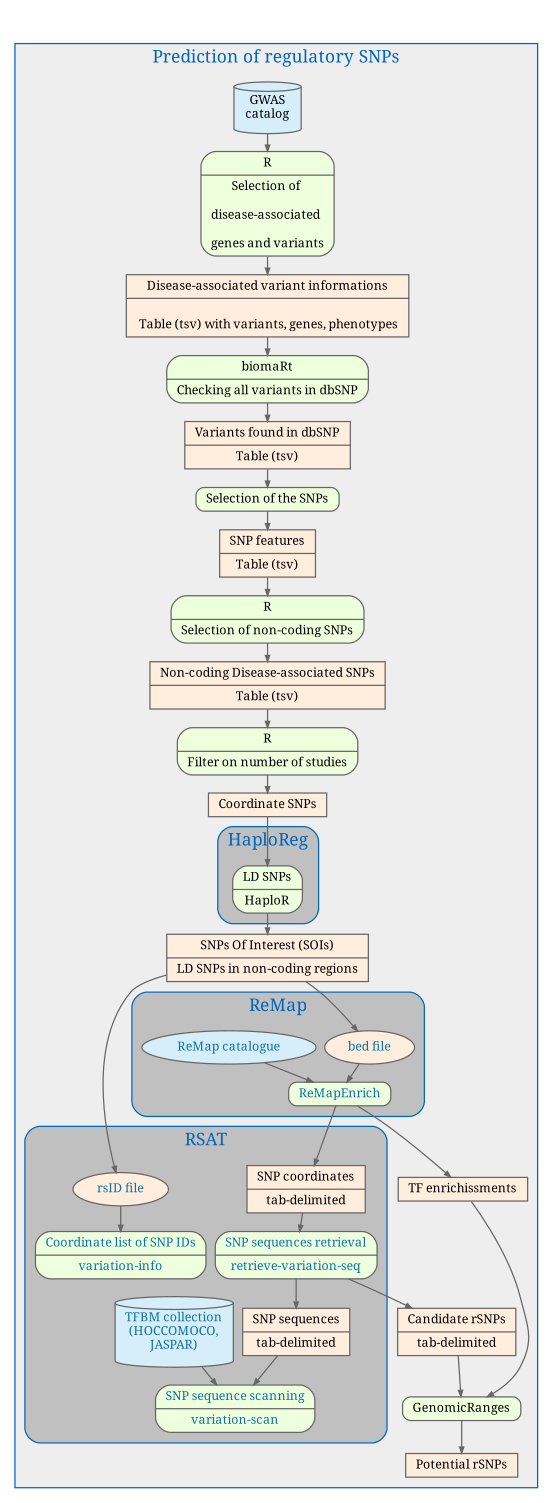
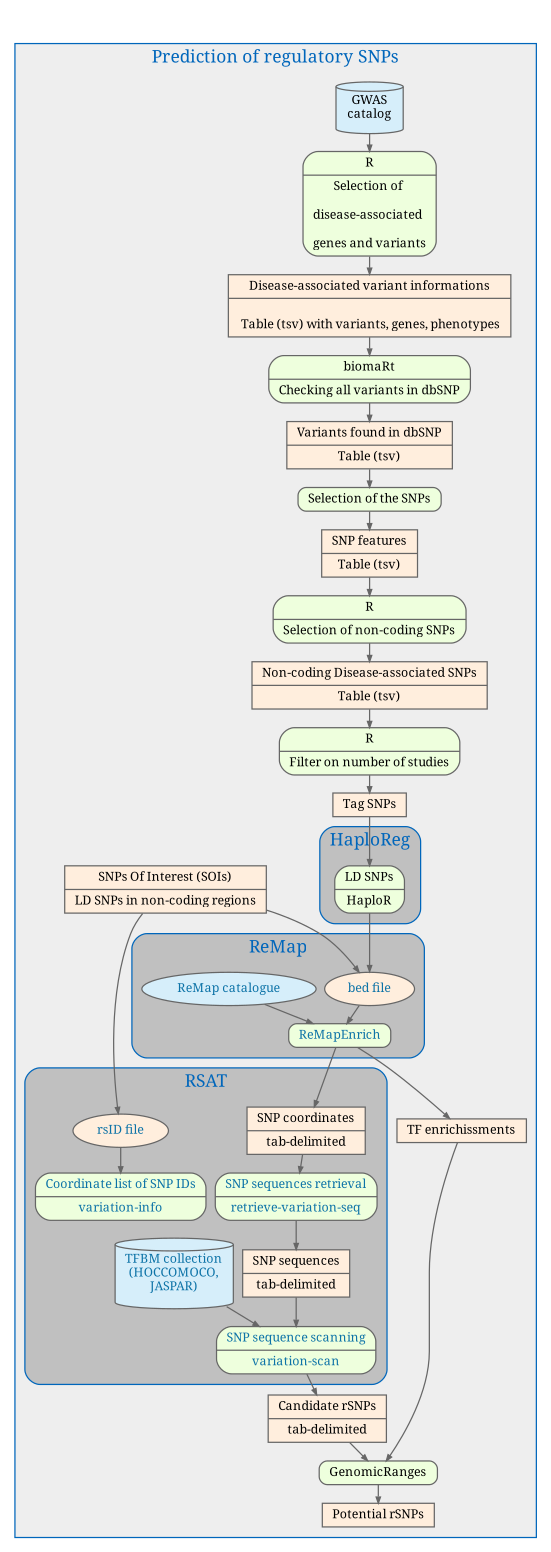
(268, 805) -> (370, 805)
(268, 921) -> (370, 942)
(377, 1292) -> (310, 1382)
